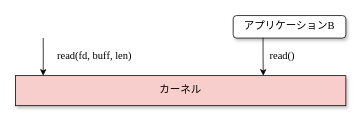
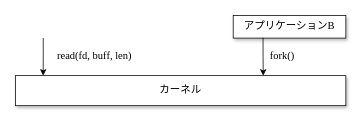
(289, 27) -> (289, 27)
(282, 53) -> (282, 53)
(180, 90) -> (180, 90)
